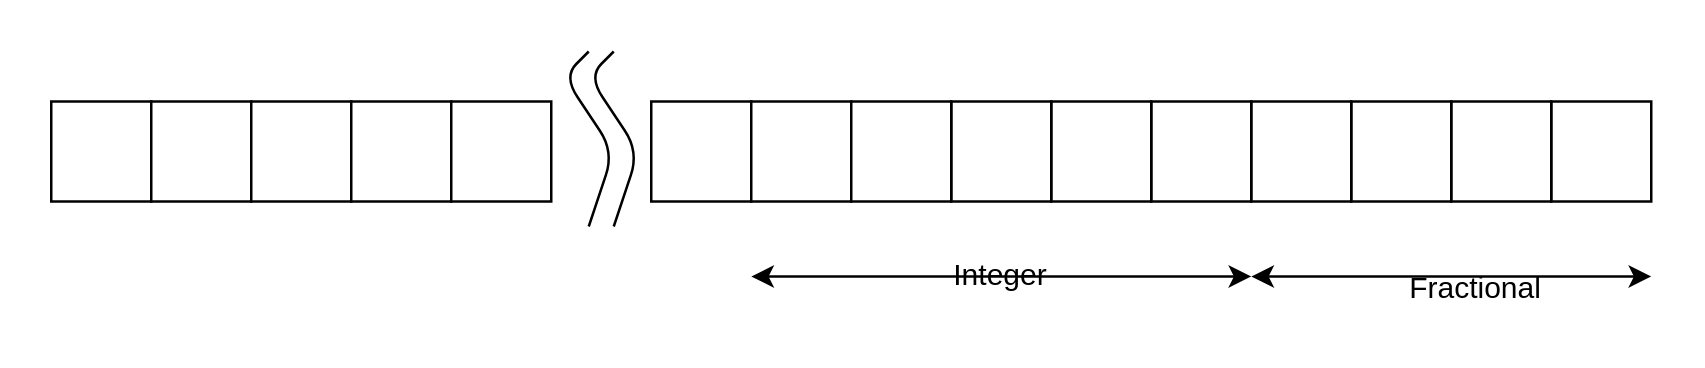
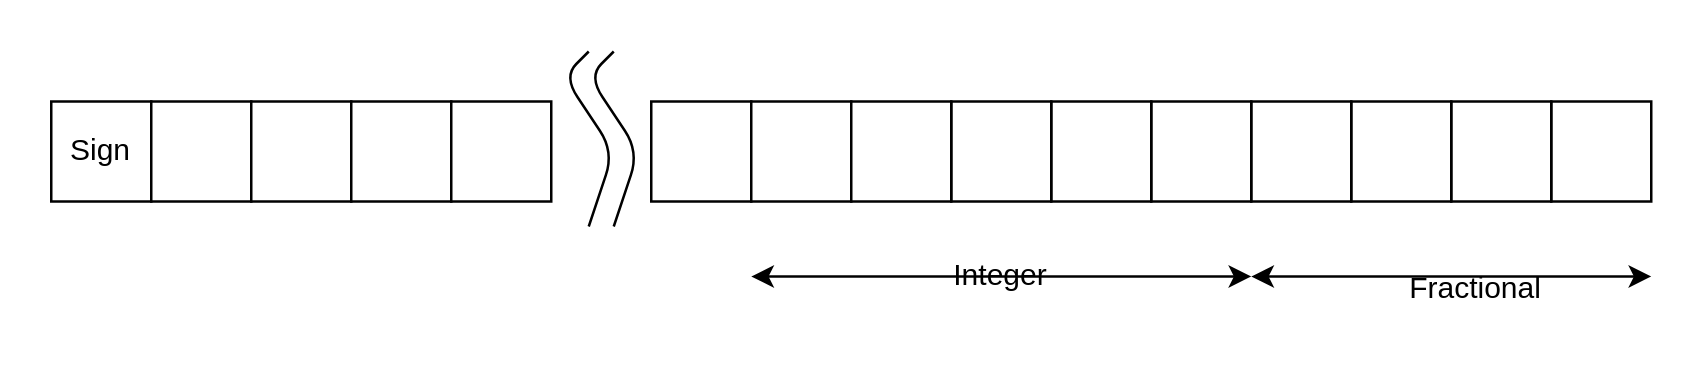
none -> (101, 151)
